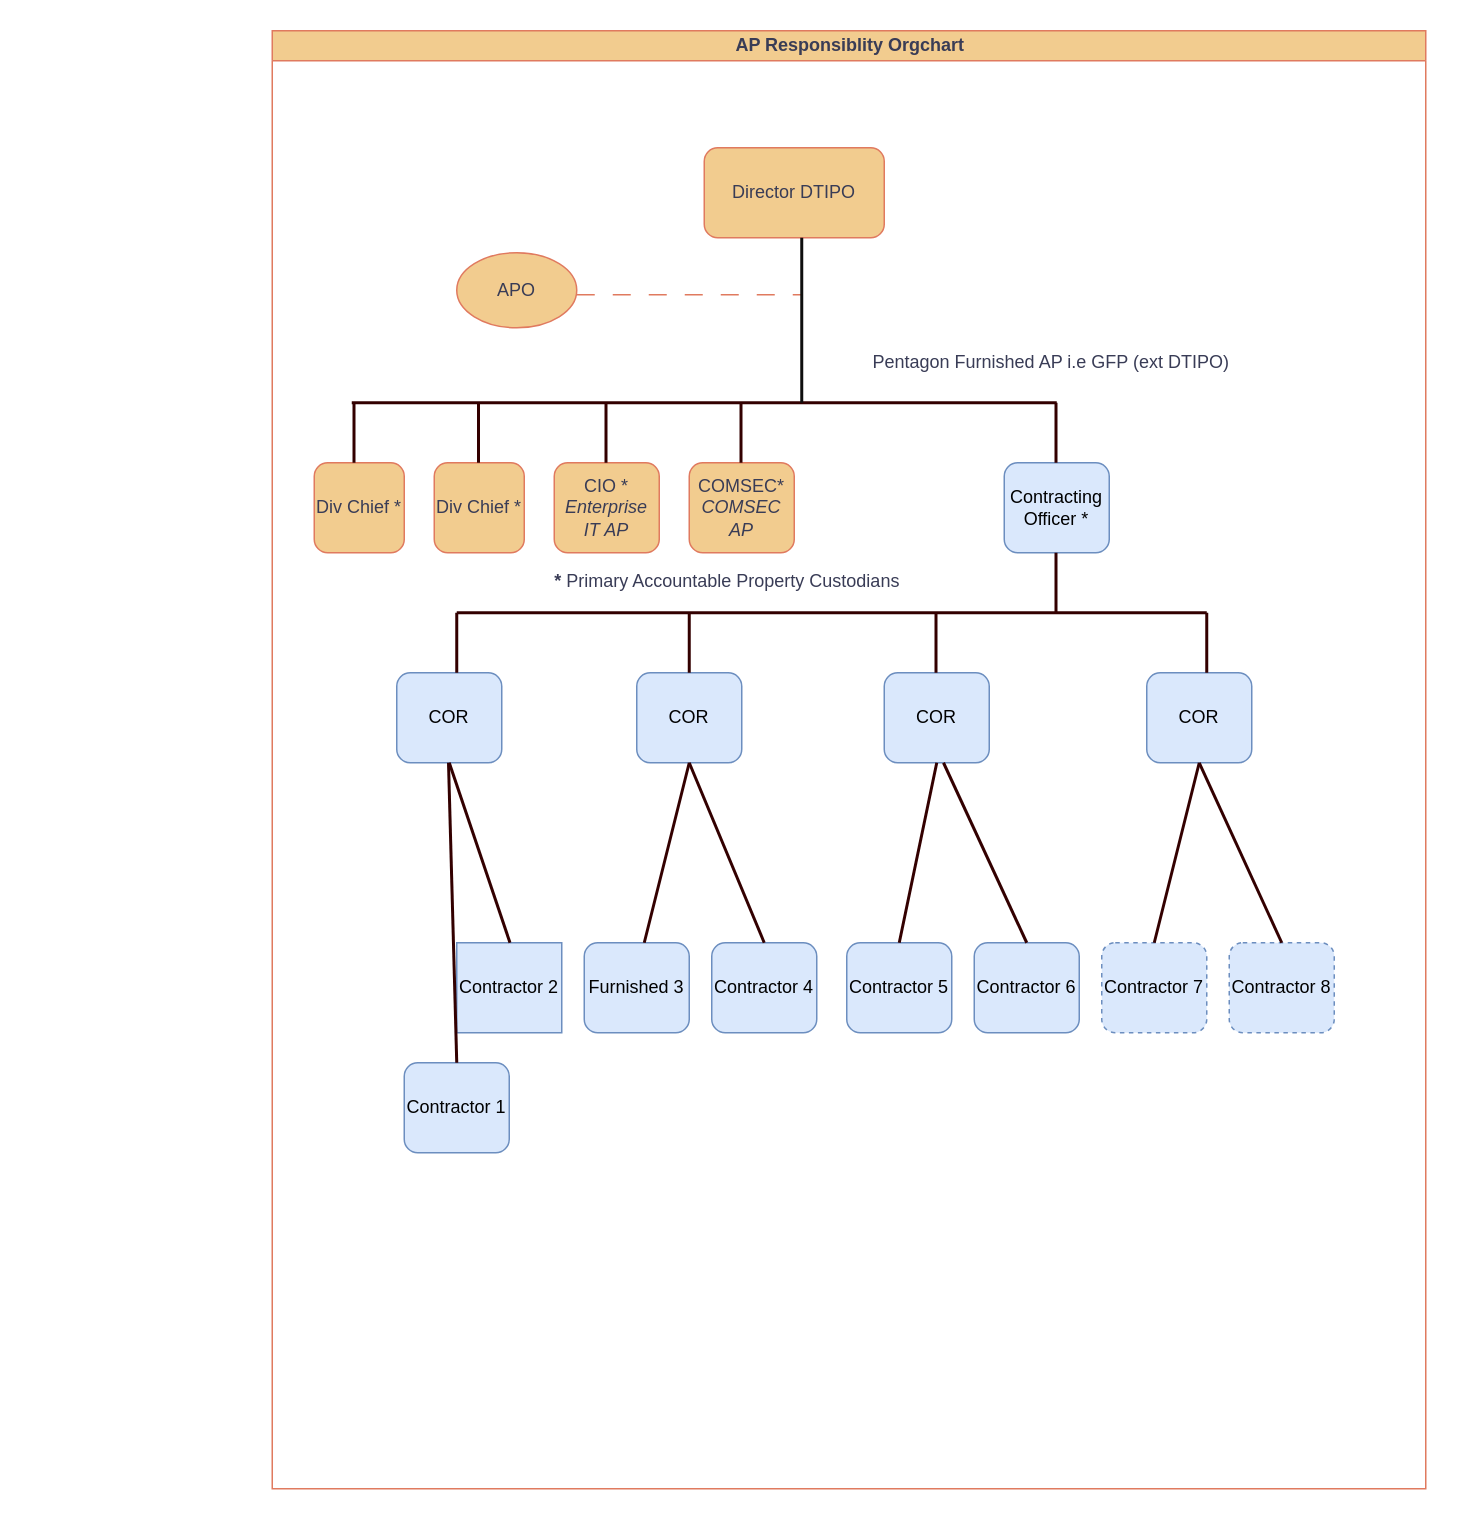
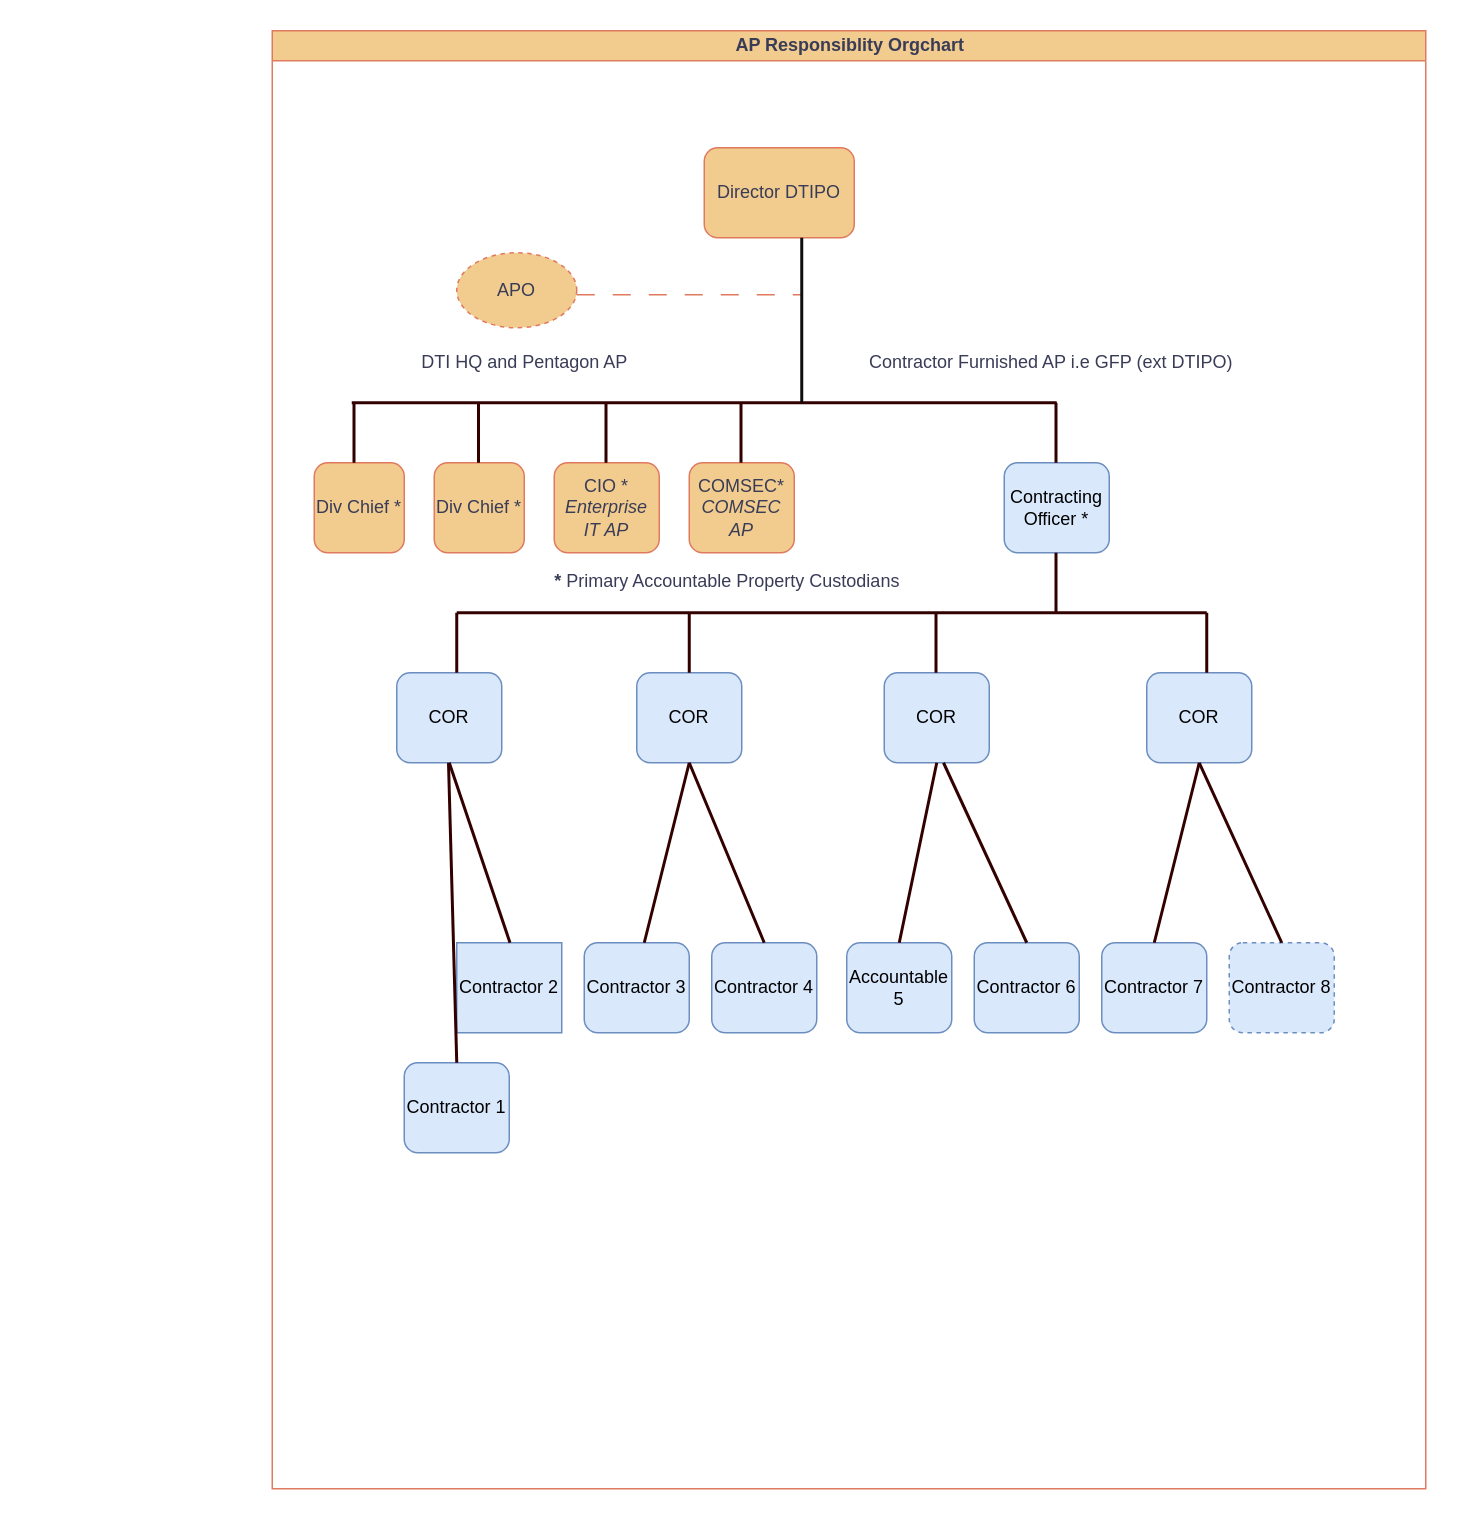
(794, 193) -> (779, 193)
(517, 290) -> (517, 290)
none -> (524, 362)
(1052, 362) -> (1052, 362)
(637, 988) -> (637, 988)
(899, 988) -> (899, 988)
(1154, 988) -> (1154, 988)
